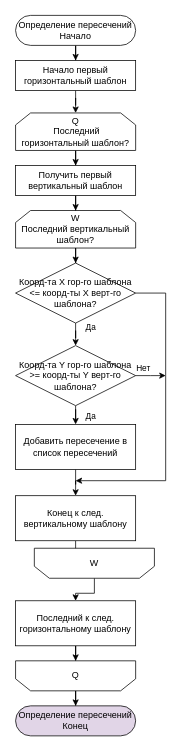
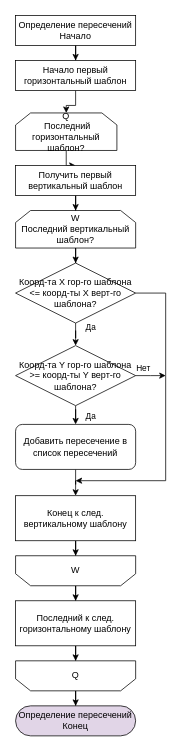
(75, 30) -> (75, 30)
(75, 132) -> (66, 132)
(75, 447) -> (75, 447)
(94, 563) -> (75, 570)
